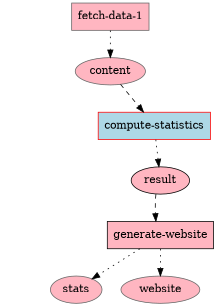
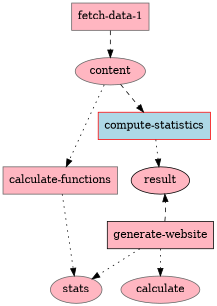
(110, 40) -> (110, 40)
none -> (60, 180)
(155, 204) -> (165, 211)
(160, 290) -> (160, 290)
